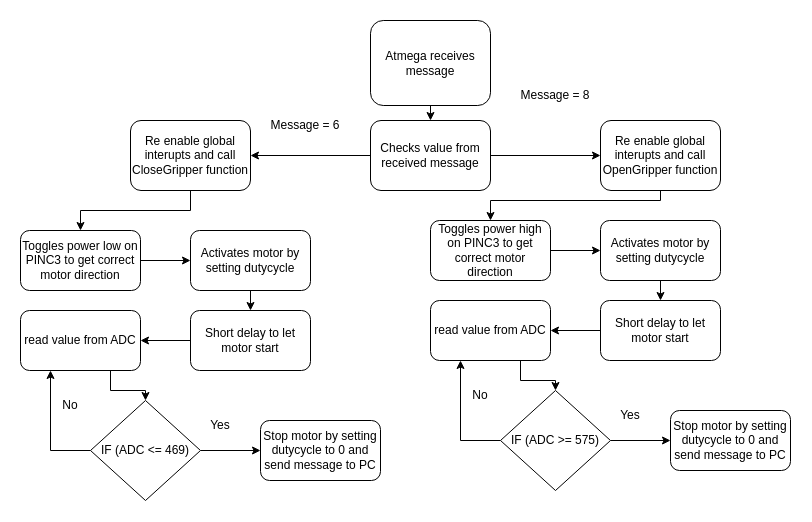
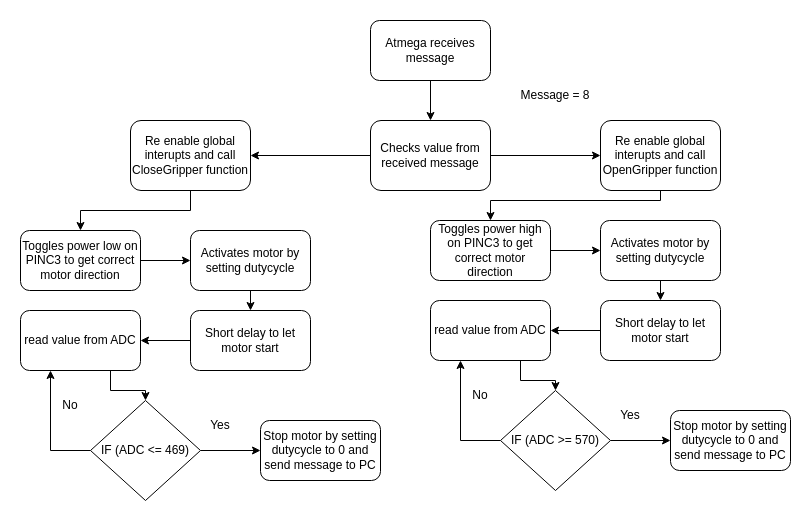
(431, 63) -> (431, 51)
(306, 126) -> none
(556, 441) -> (556, 441)
